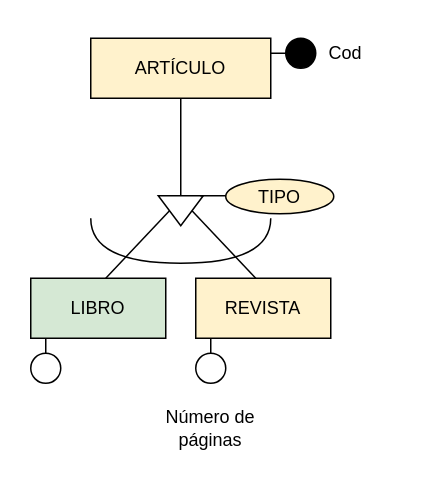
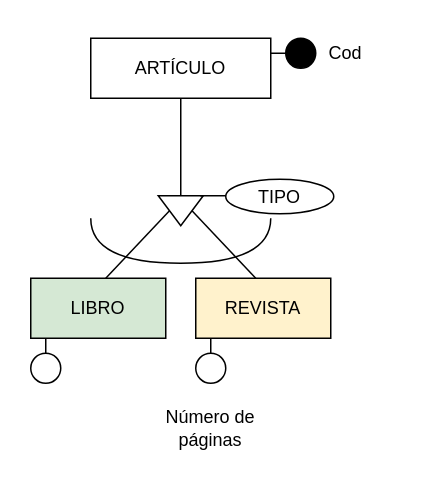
(181, 68) -> (181, 68)
(280, 197) -> (280, 197)
